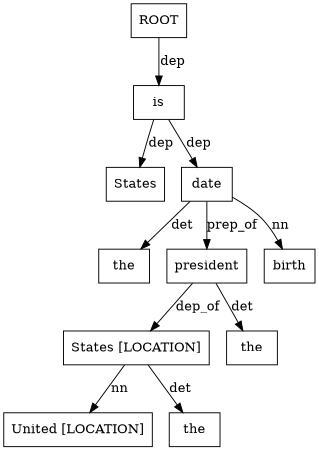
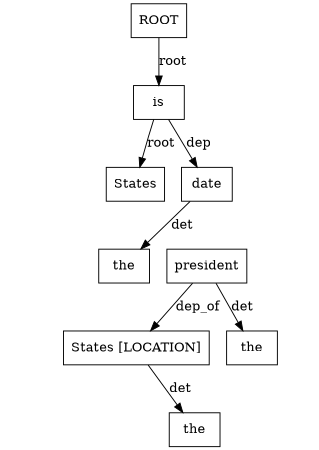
(173, 62) -> (173, 62)
(161, 143) -> (161, 143)
(207, 220) -> none
(290, 266) -> none
(78, 430) -> none
